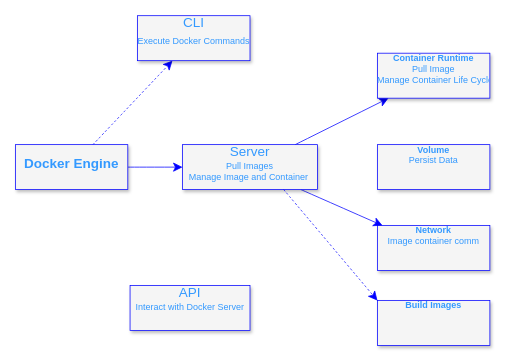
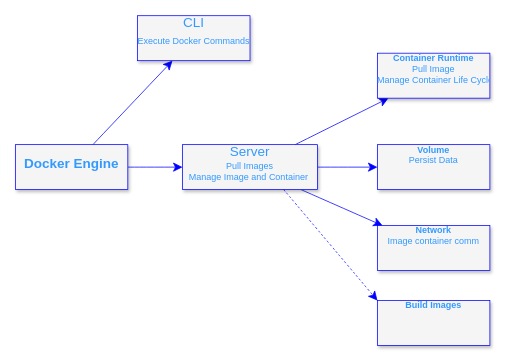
(130, 105) -> (130, 105)
none -> (369, 167)
(190, 308) -> none
